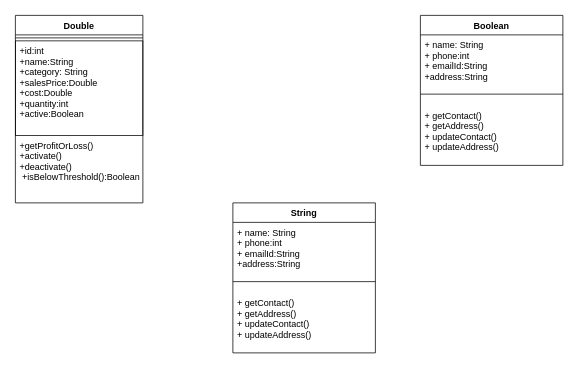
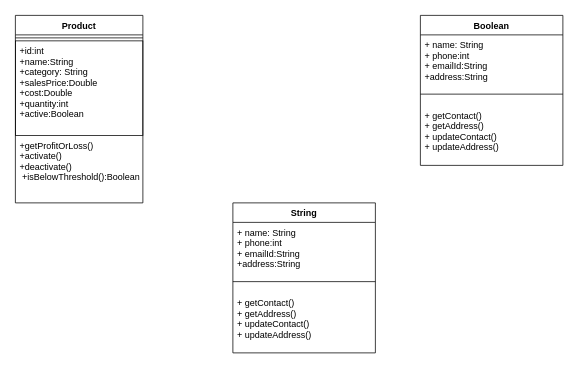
(79, 26) -> (79, 26)
